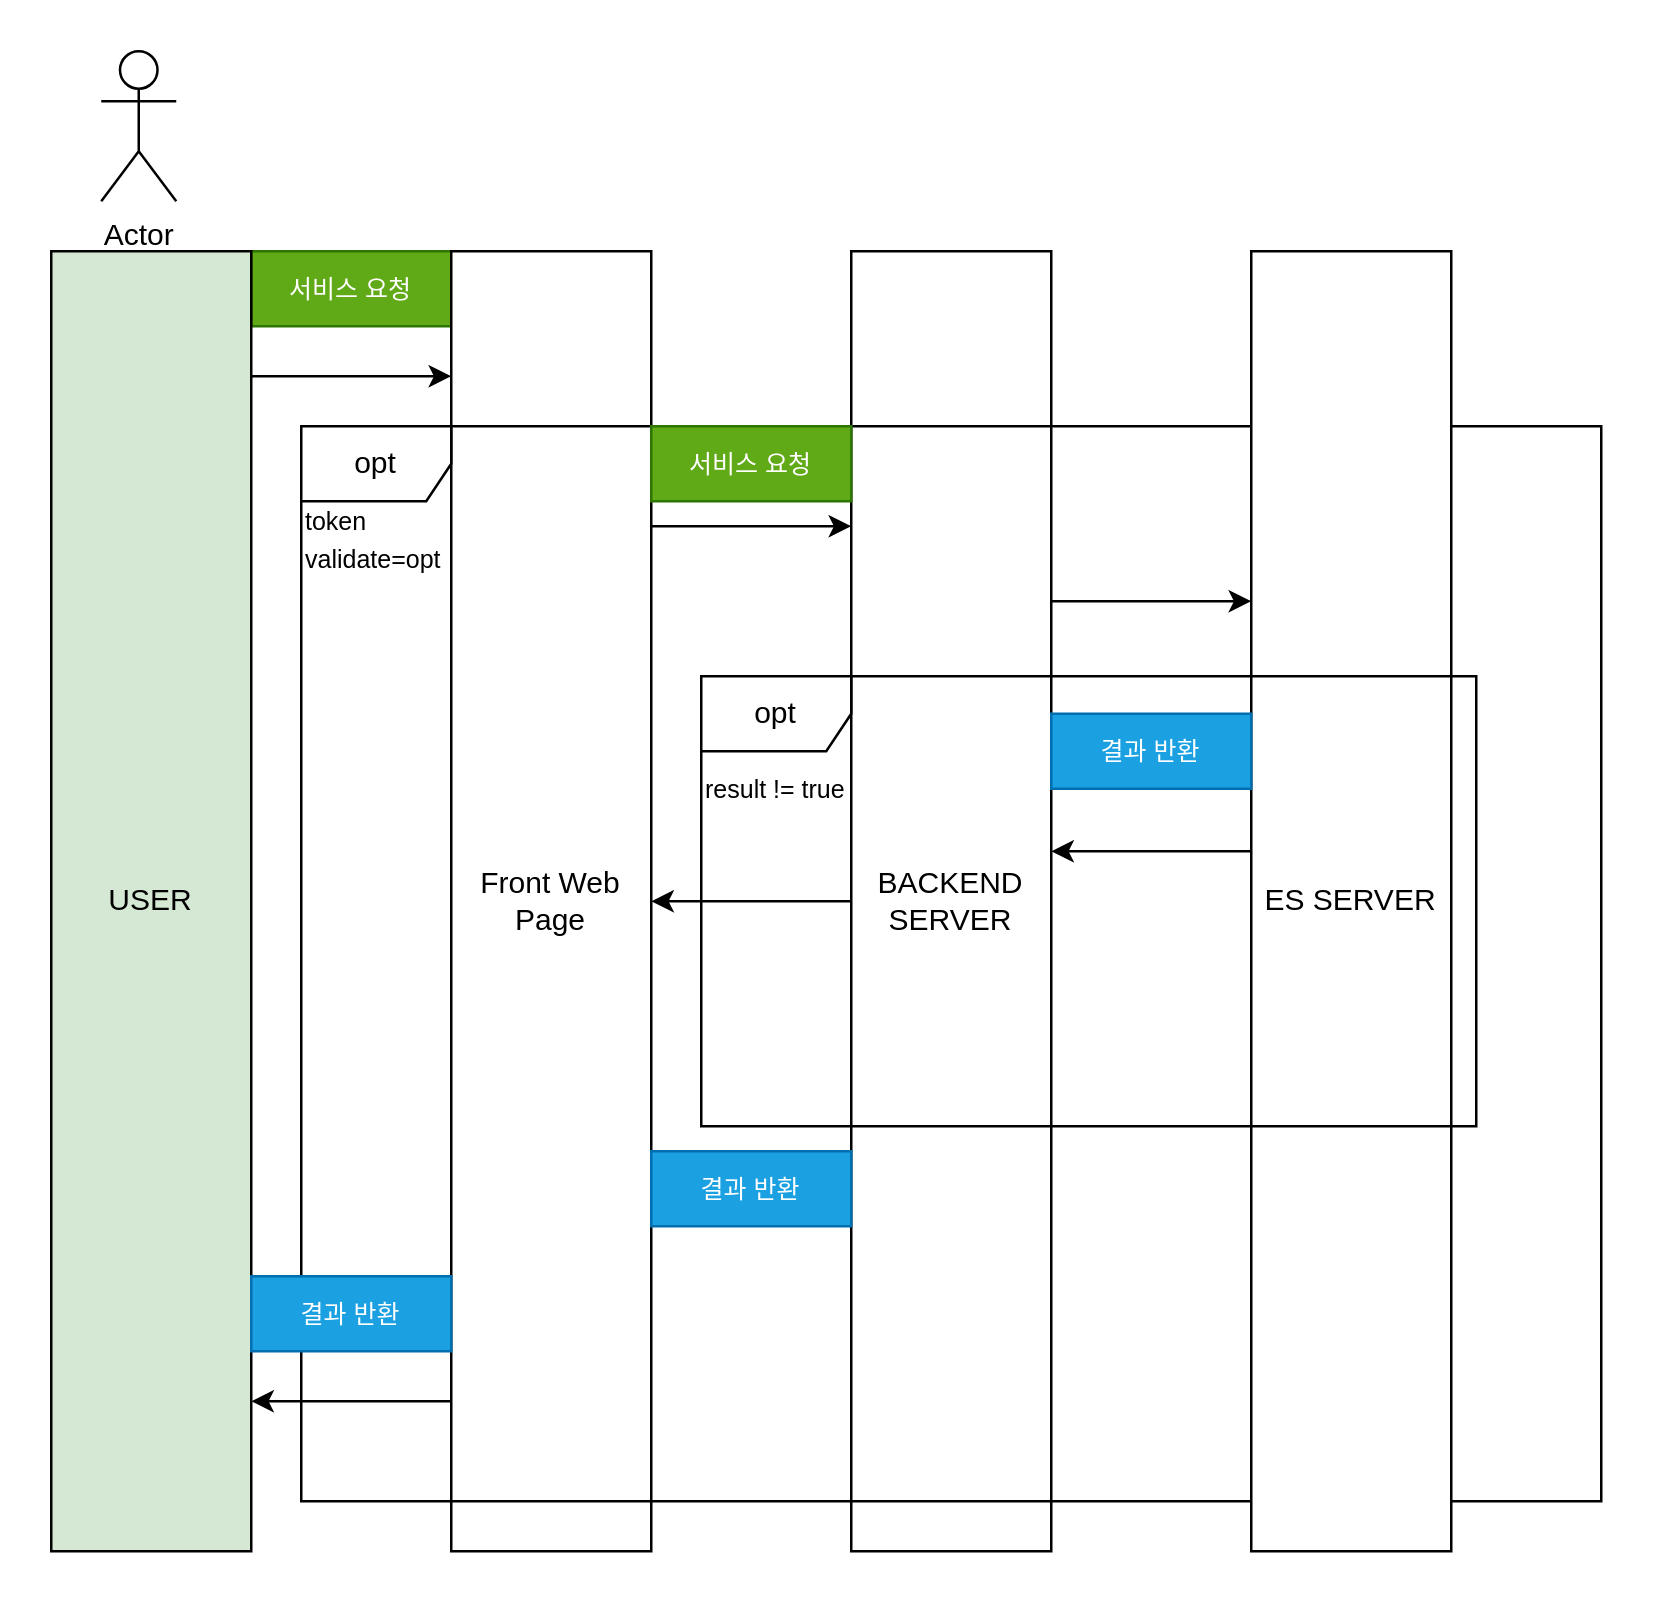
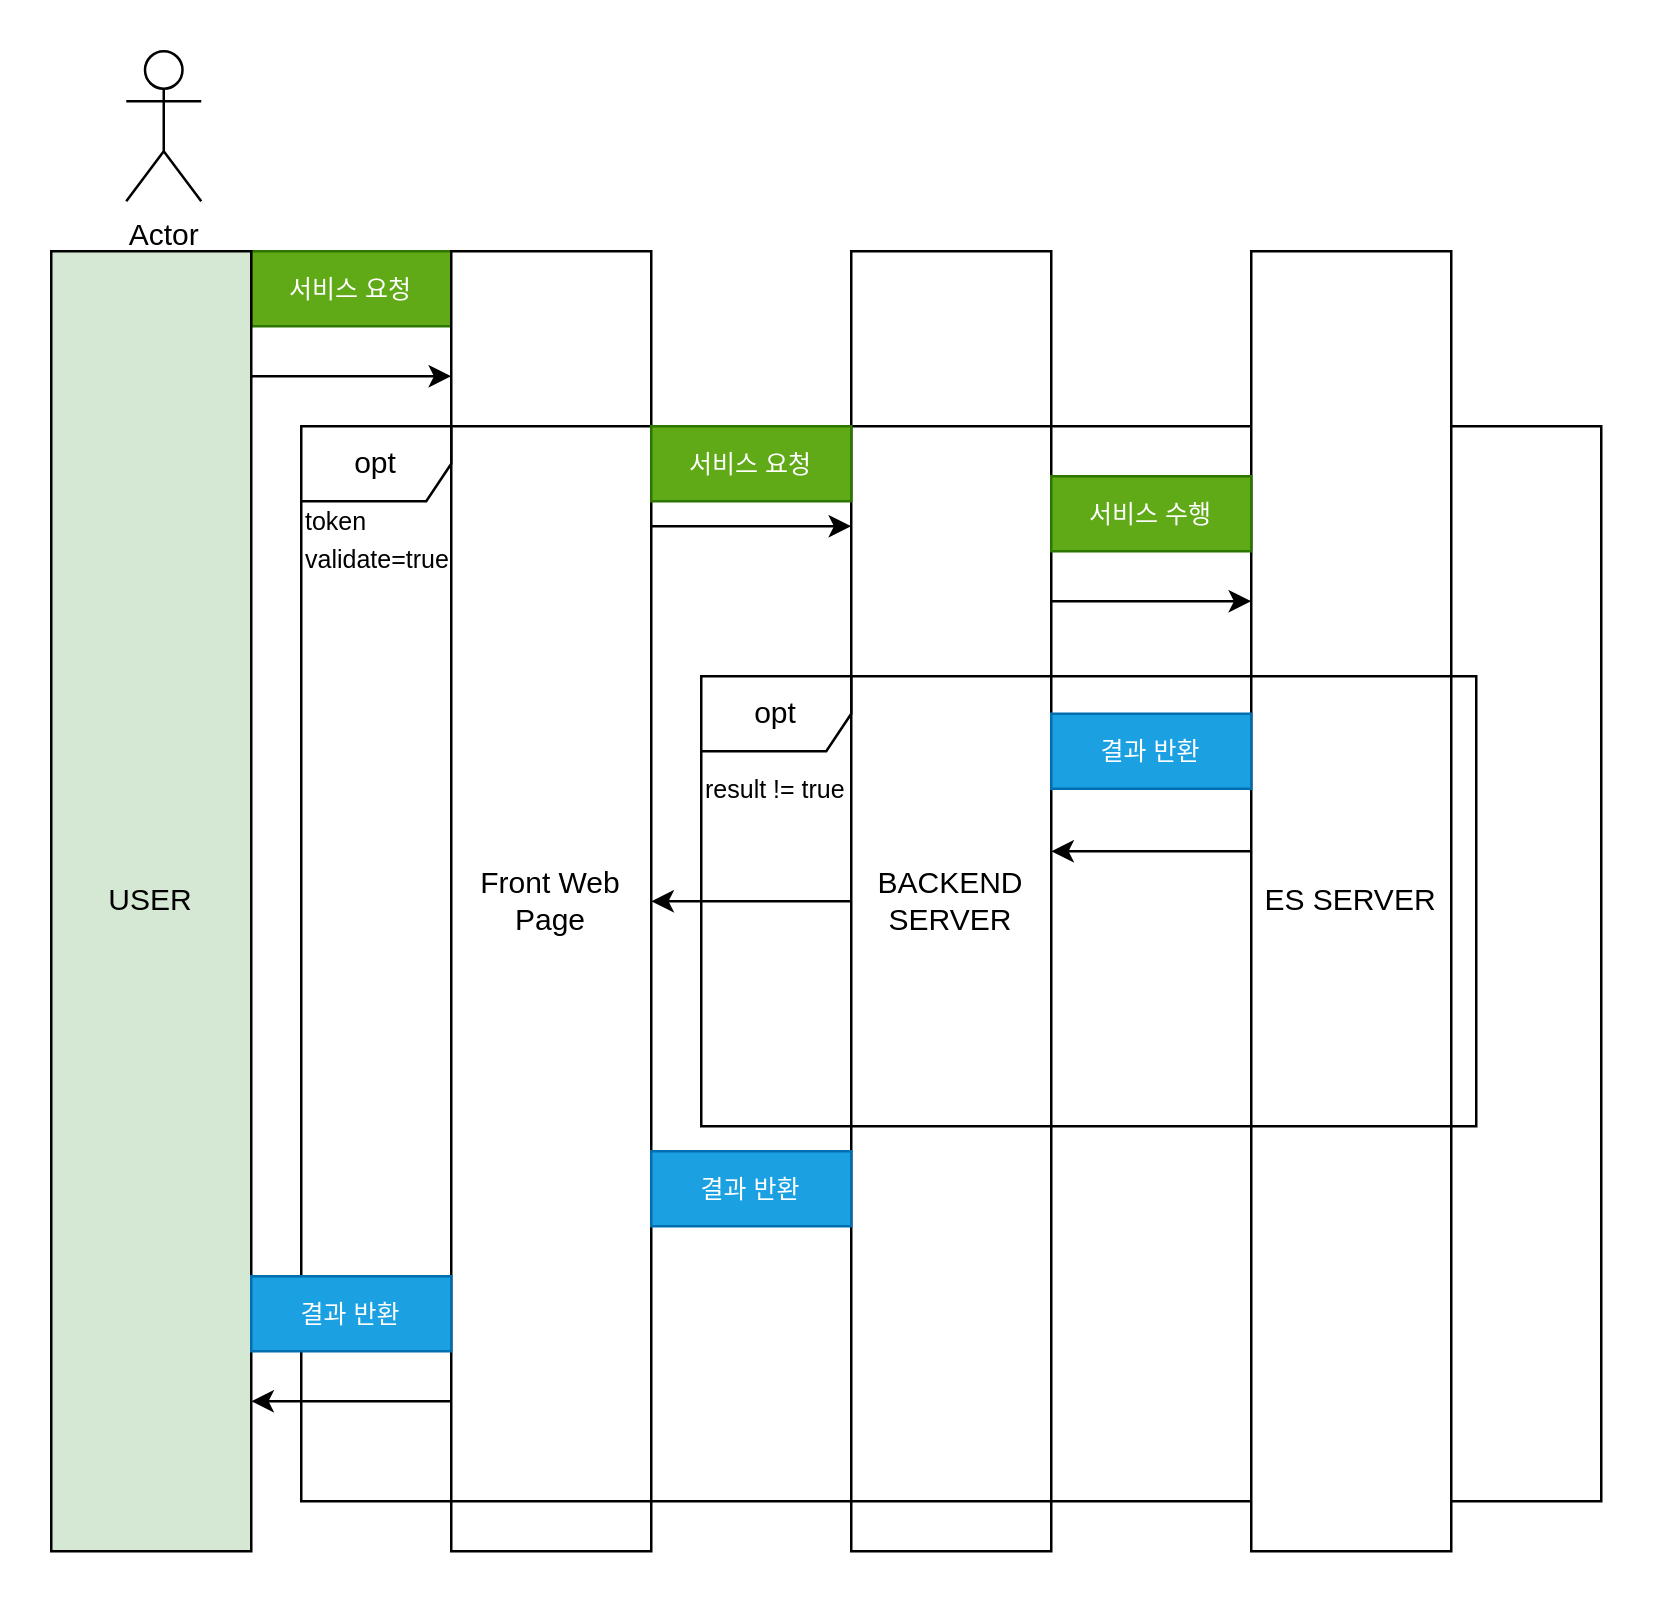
(139, 126) -> (164, 126)
none -> (1151, 514)
(399, 539) -> (408, 539)
